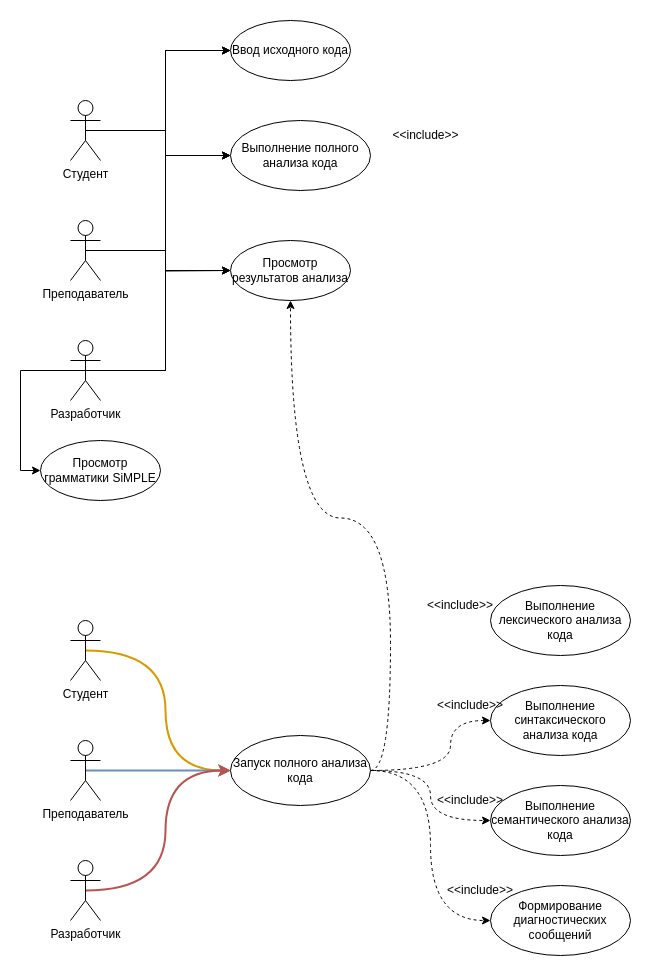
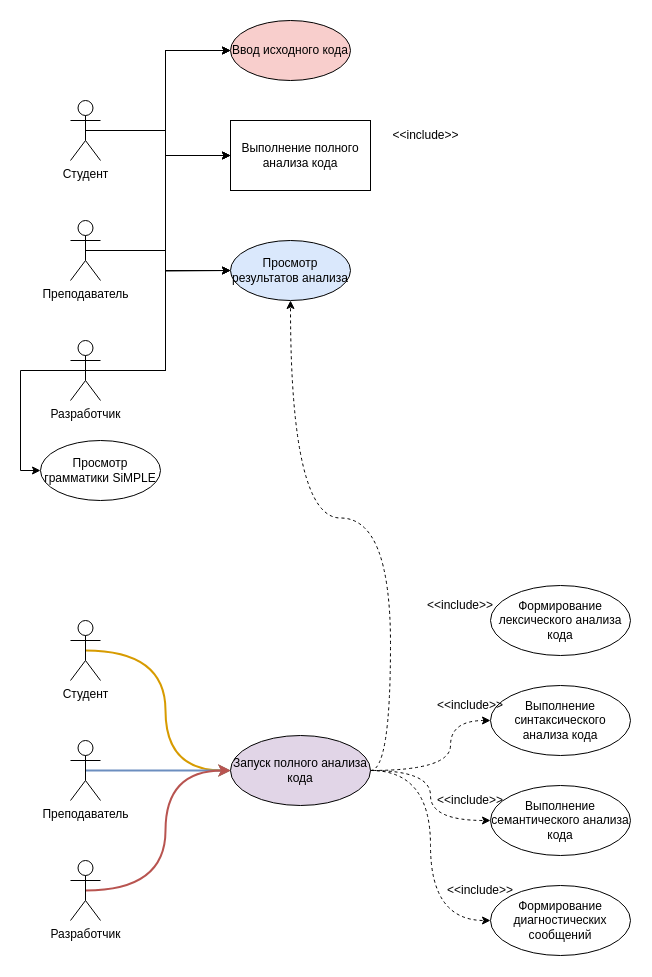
(291, 51) -> (291, 51)
(301, 156) -> (301, 156)
(291, 271) -> (291, 271)
(561, 621) -> (561, 621)
(301, 771) -> (301, 771)
